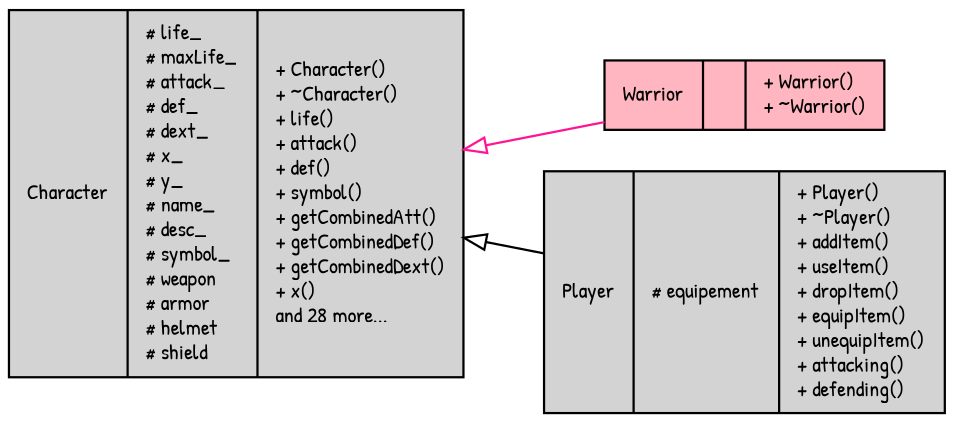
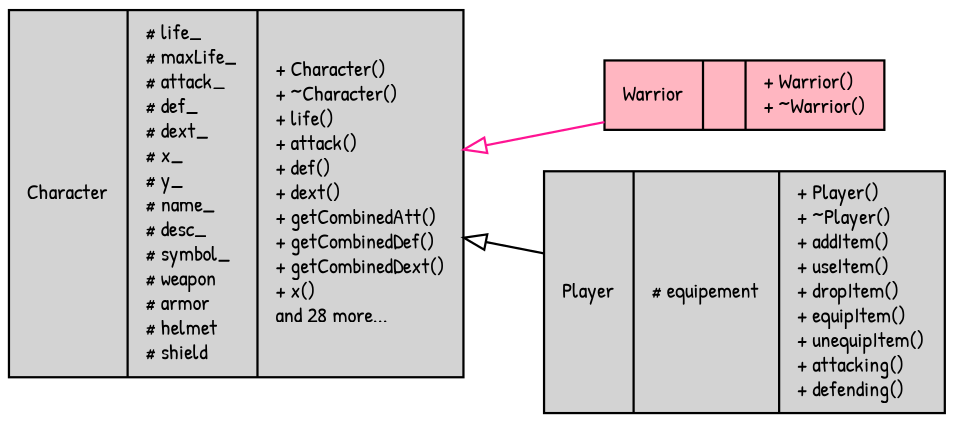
(320, 193) -> (309, 193)
